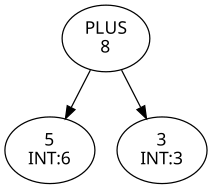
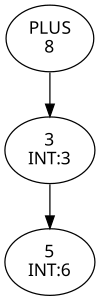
(81, 89) -> (50, 200)
